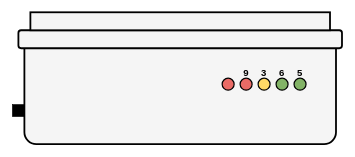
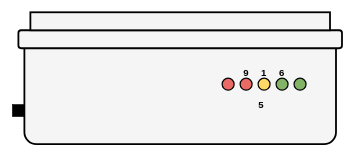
(264, 72) -> (264, 72)
(300, 72) -> (261, 105)
